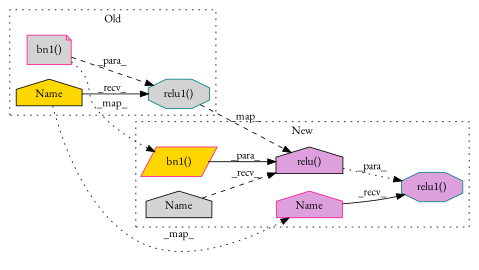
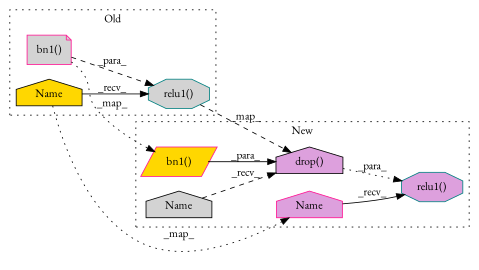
(309, 162) -> (309, 162)
